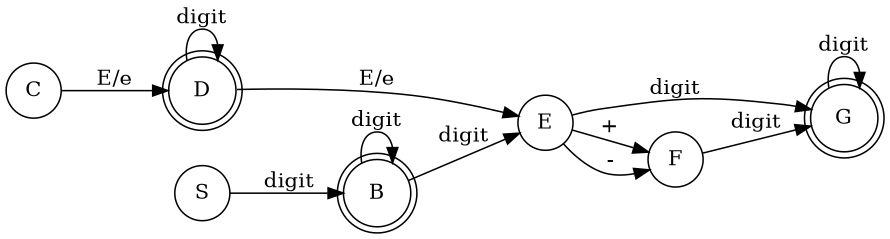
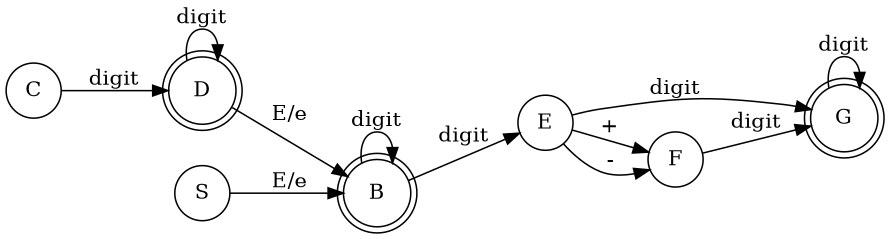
(115, 79) -> (115, 79)
(371, 92) -> (283, 138)
(290, 182) -> (290, 182)
